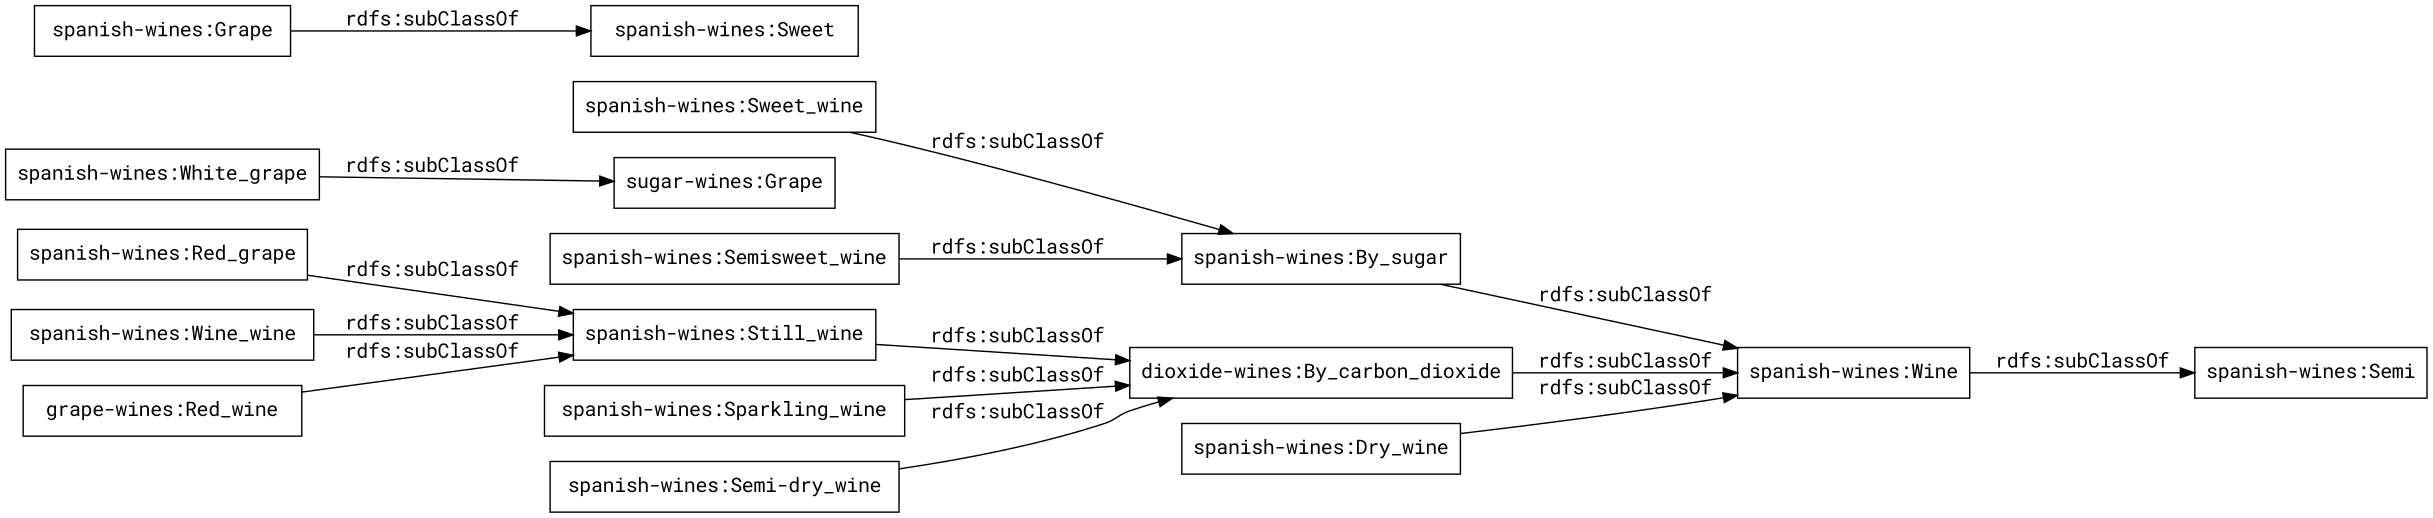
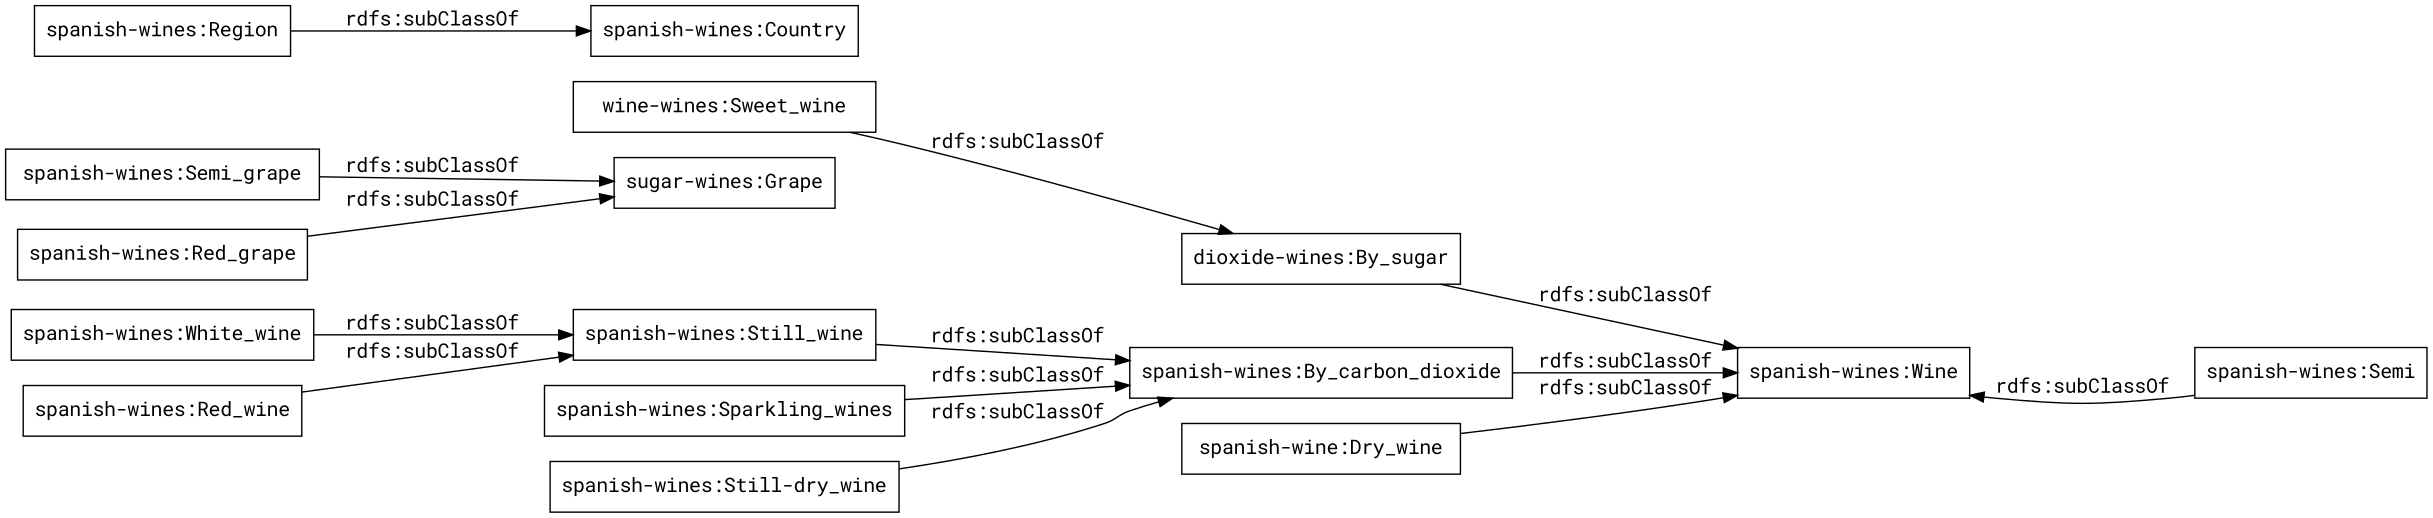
(163, 31) -> (163, 31)
(725, 31) -> (725, 31)
(725, 107) -> (725, 107)
(163, 174) -> (163, 174)
(725, 259) -> none
(1321, 259) -> (1321, 259)
(433, 293) -> (454, 217)
(163, 335) -> (163, 335)
(1321, 373) -> (1321, 373)
(2075, 373) -> (2089, 403)
(163, 411) -> (163, 411)
(725, 411) -> (725, 411)
(1321, 449) -> (1321, 449)
(725, 487) -> (725, 487)
